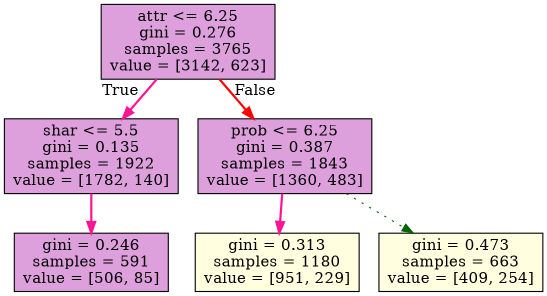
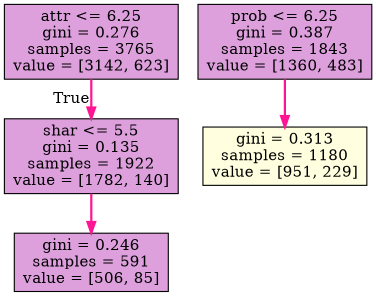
(233, 95) -> none
(461, 262) -> none
